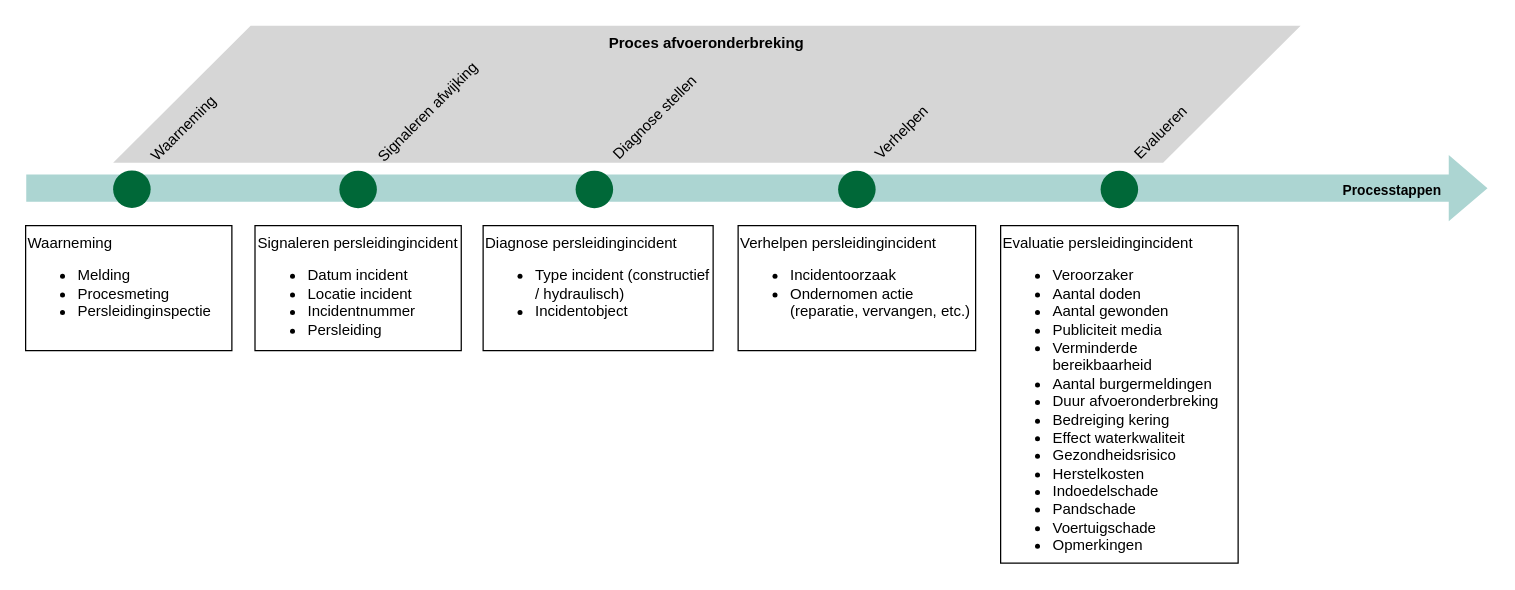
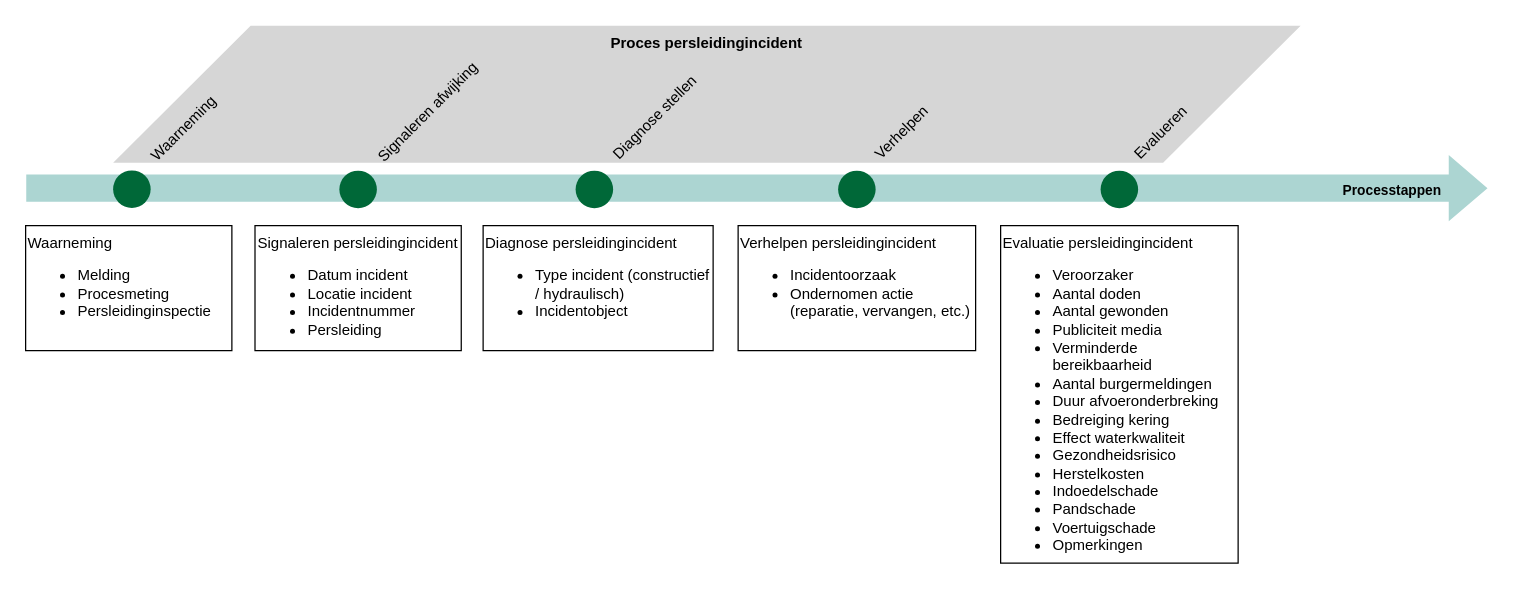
(707, 43) -> (707, 43)
